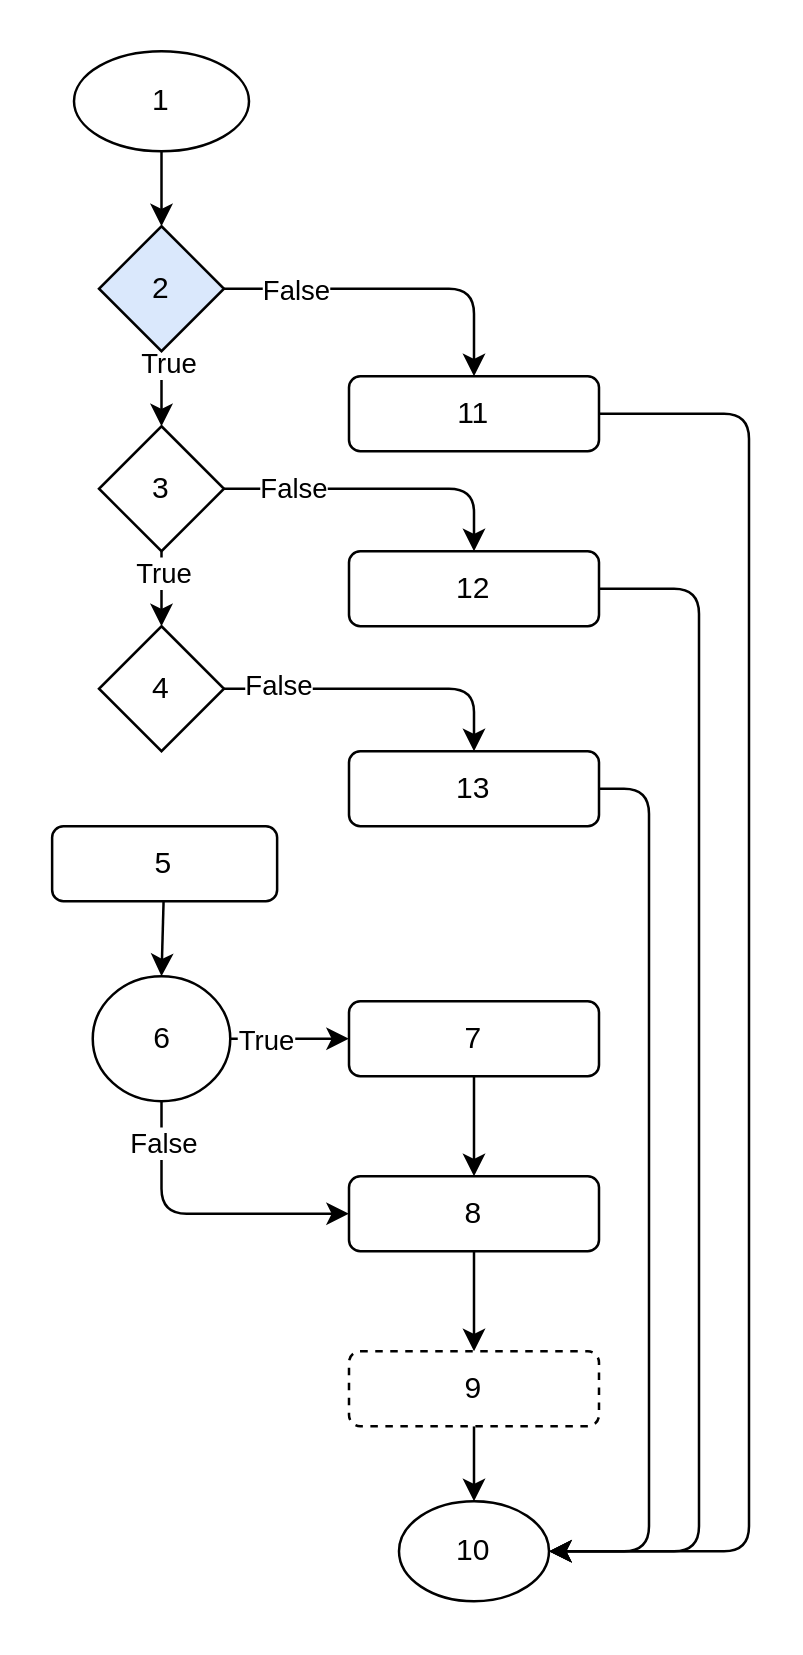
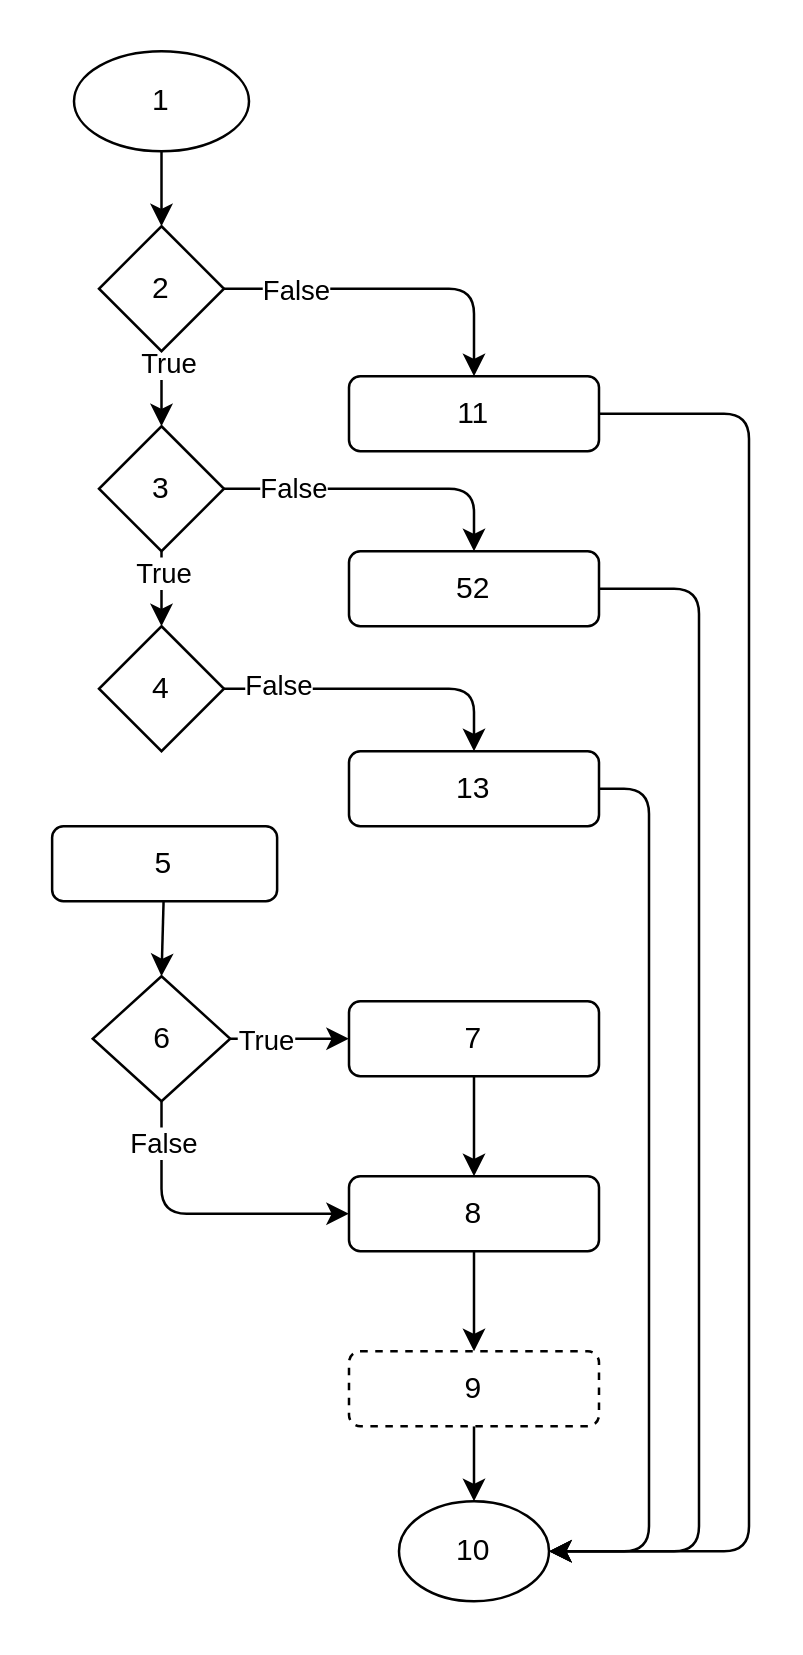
(161, 289) -> (161, 289)
(474, 589) -> (474, 589)
(161, 1039) -> (161, 1039)
